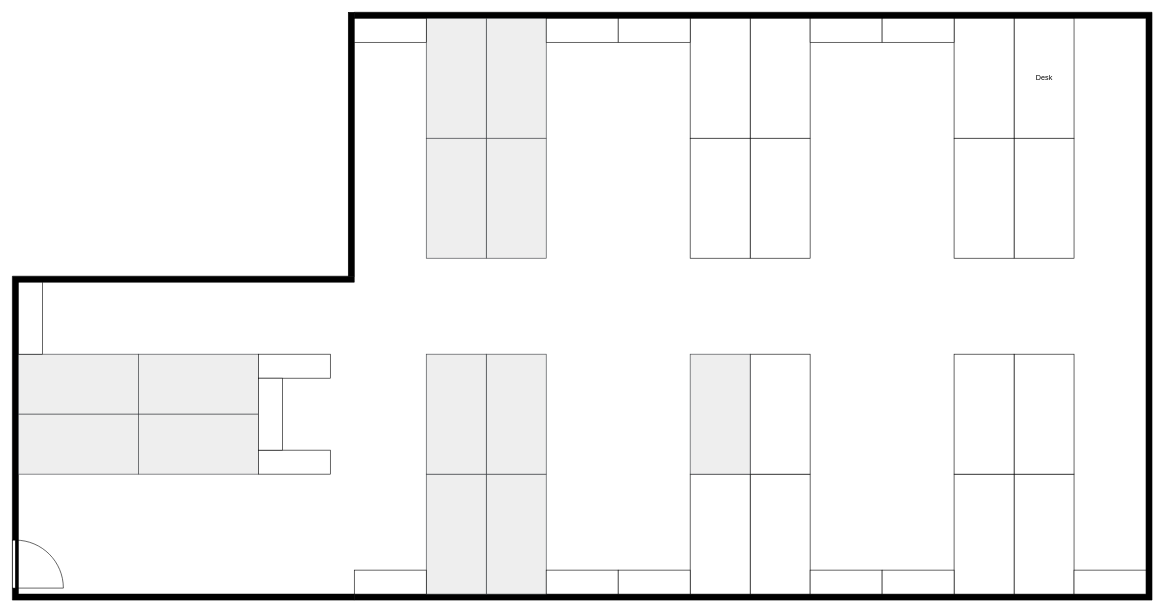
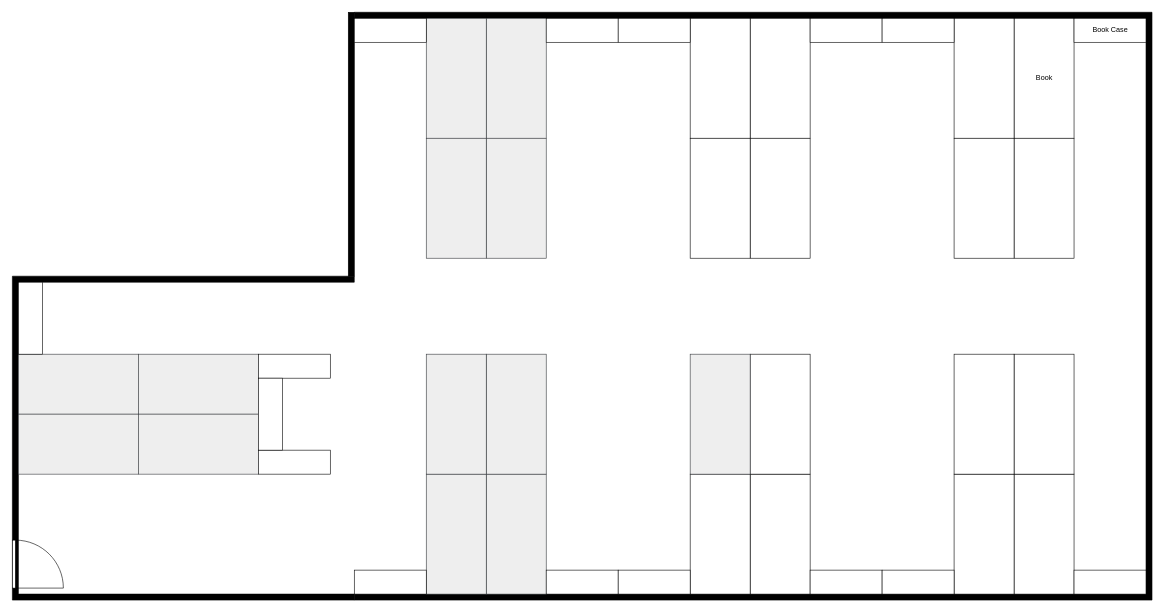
none -> (1110, 30)
(1045, 78) -> (1045, 78)
